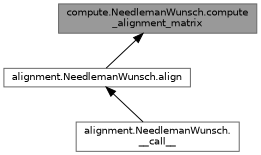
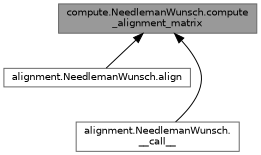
(128, 108) -> (201, 83)
